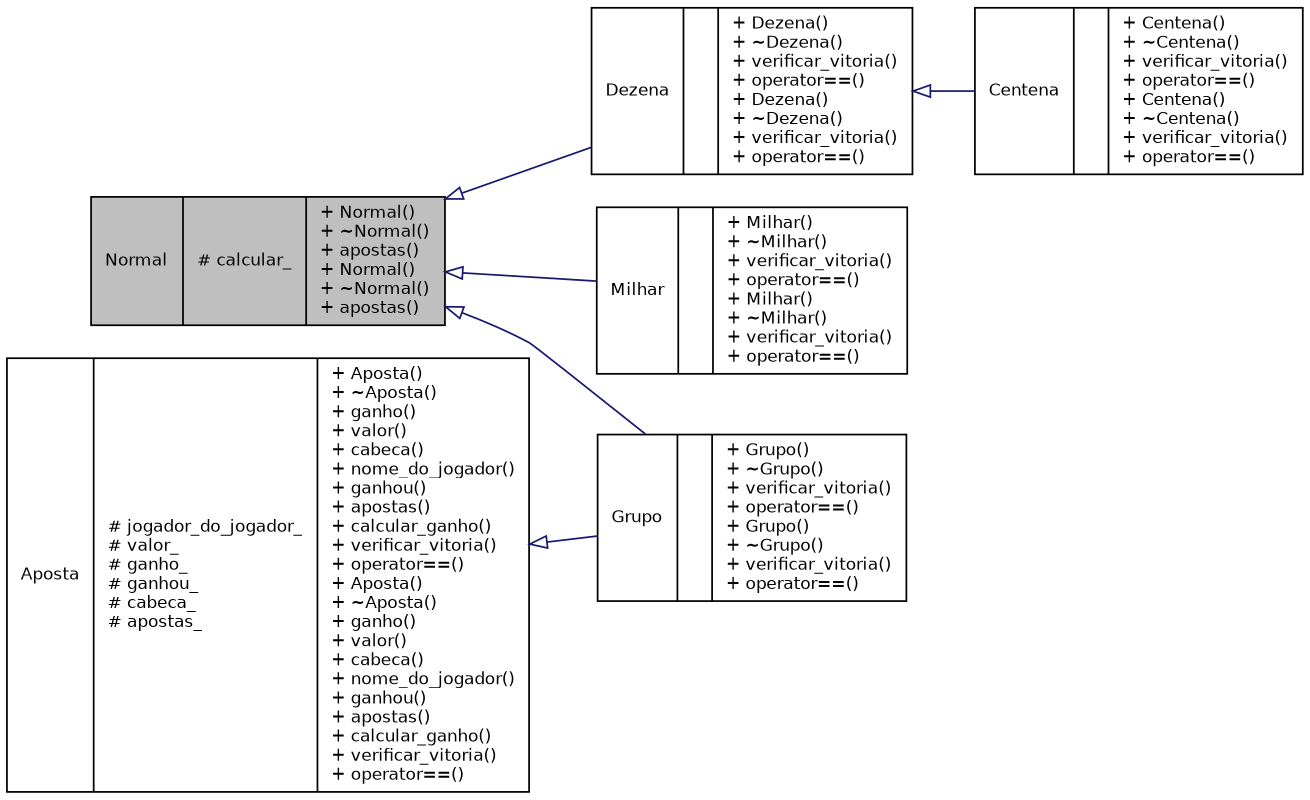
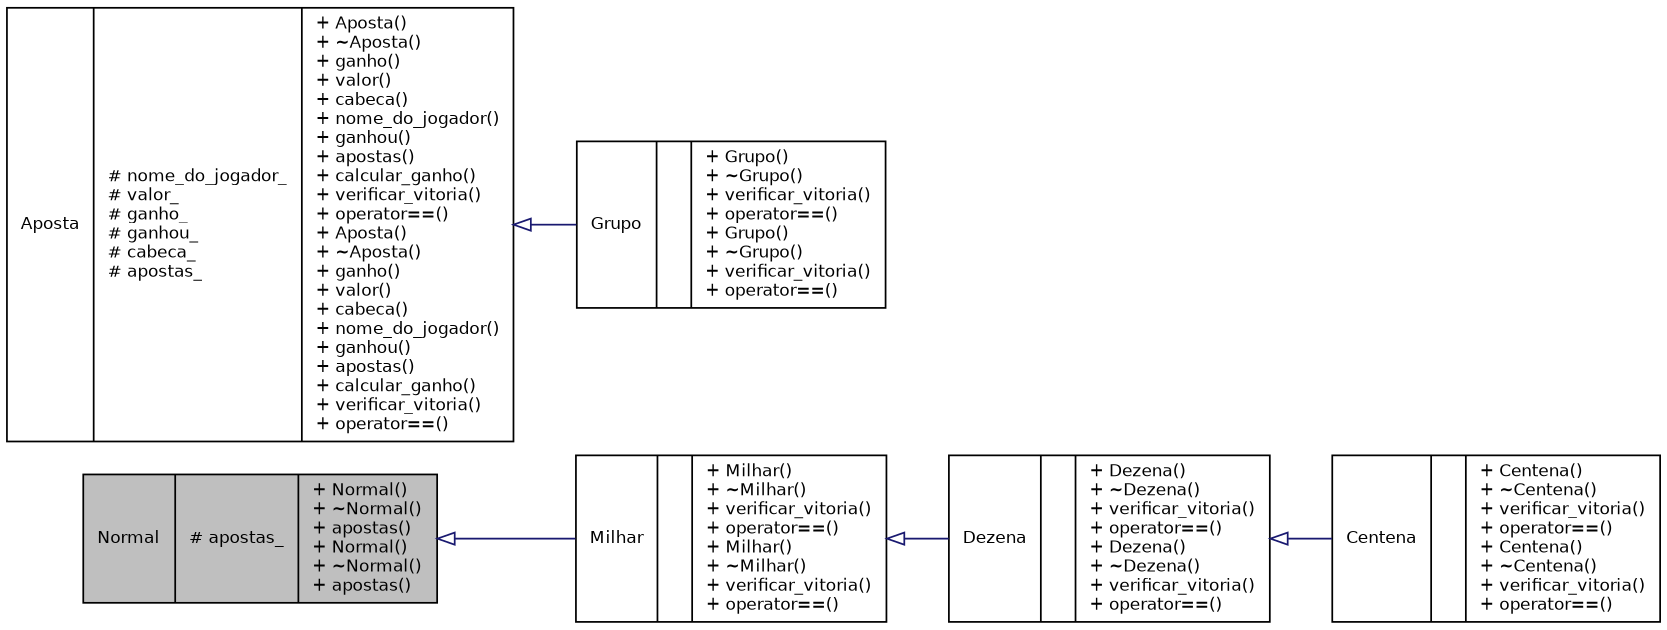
(527, 170) -> (927, 539)
(245, 260) -> (237, 538)
(559, 365) -> none
(206, 526) -> (198, 176)
